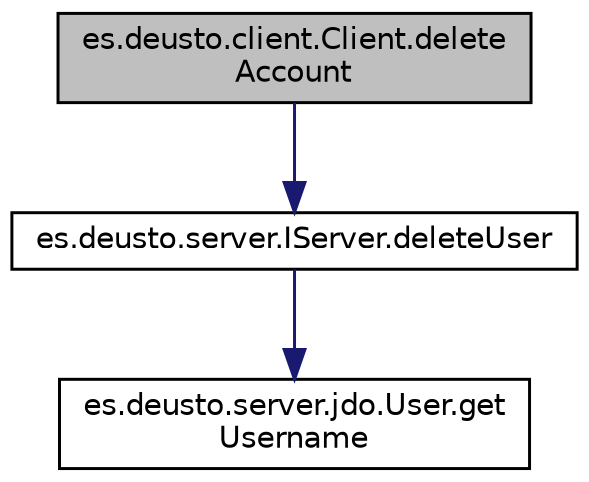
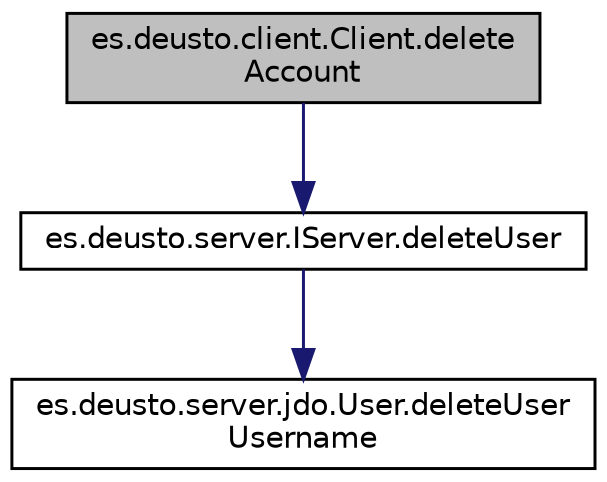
(295, 424) -> (303, 424)
